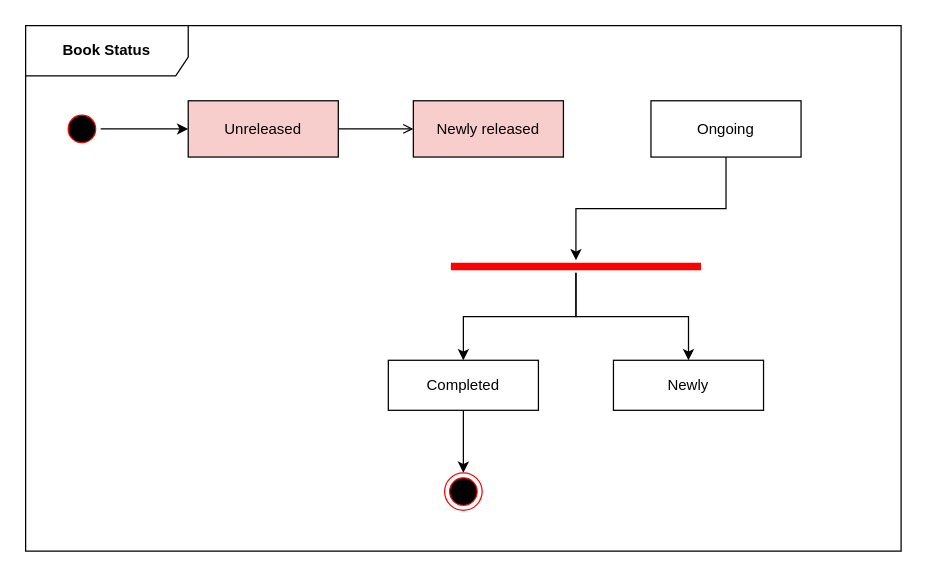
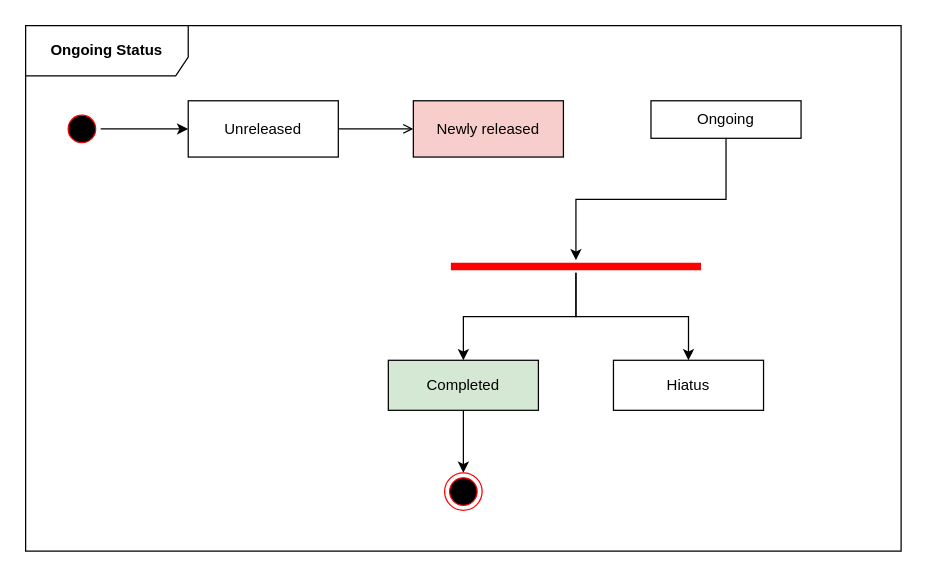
(107, 51) -> (107, 51)
(263, 129) -> (263, 129)
(726, 129) -> (726, 119)
(463, 385) -> (463, 385)
(688, 386) -> (688, 386)
